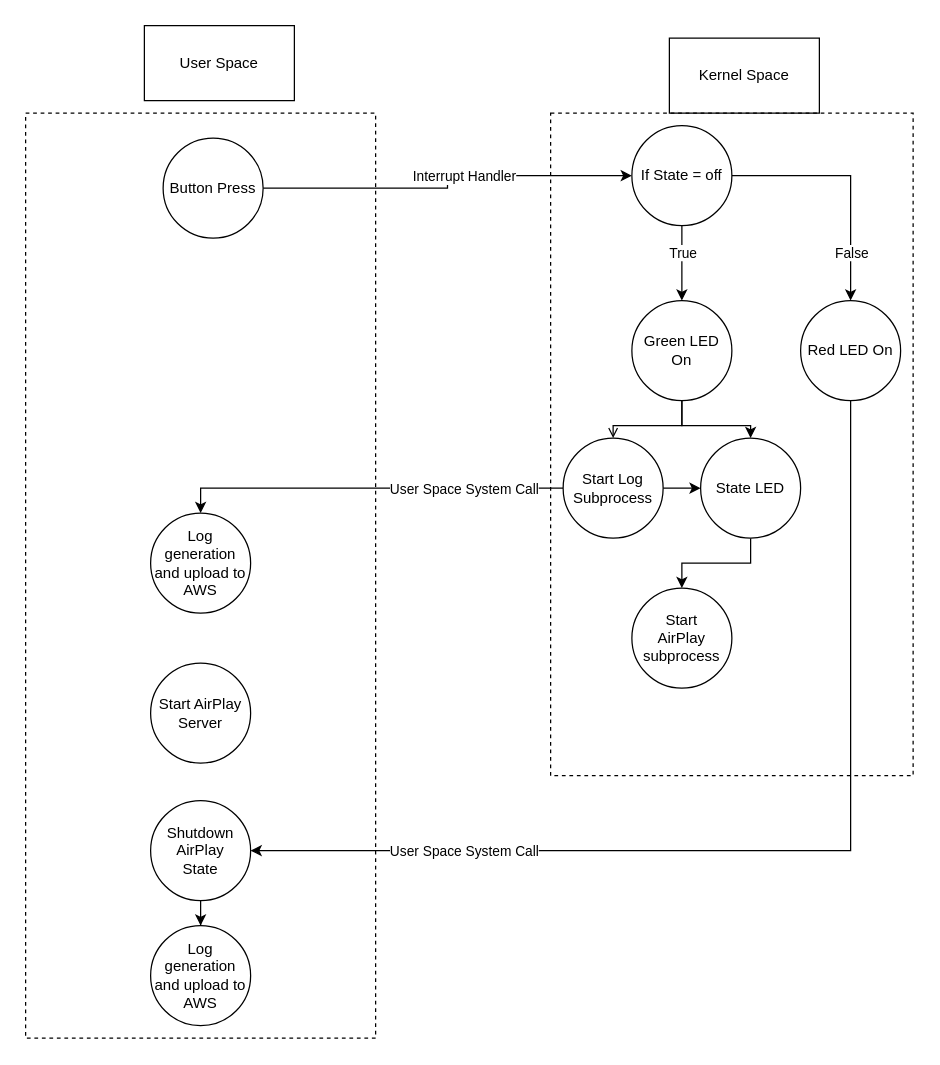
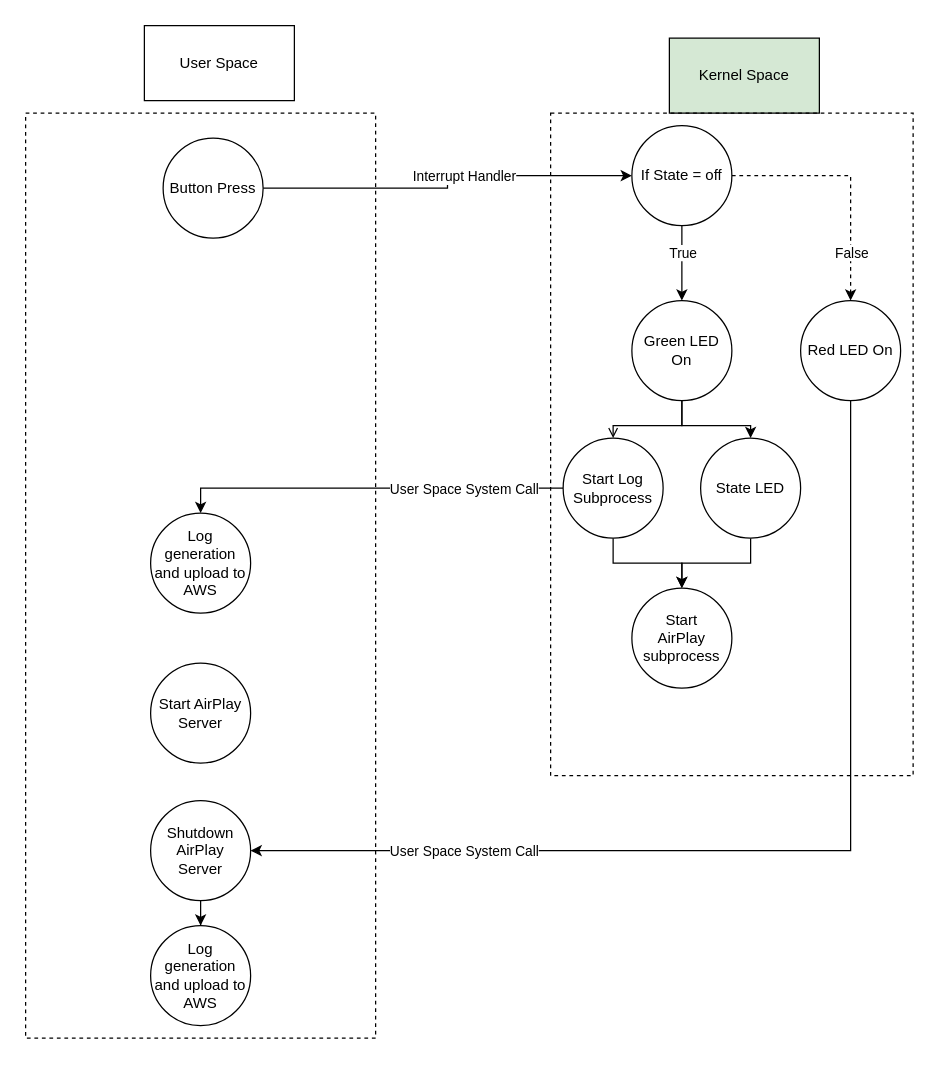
(744, 76) -> (744, 76)
(826, 176) -> (826, 176)
(686, 488) -> (633, 563)
(201, 851) -> (201, 851)
